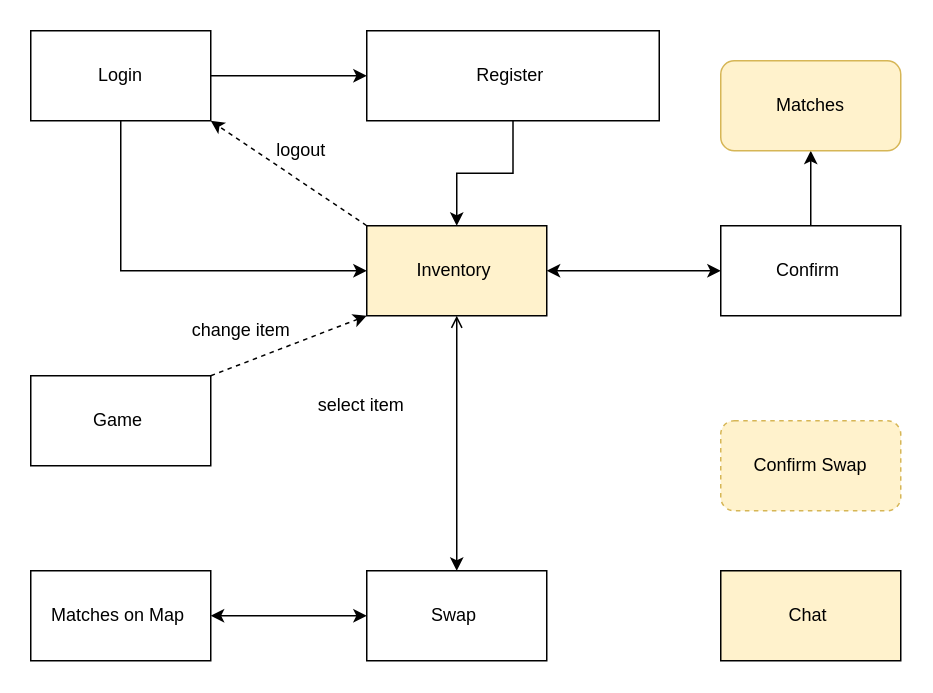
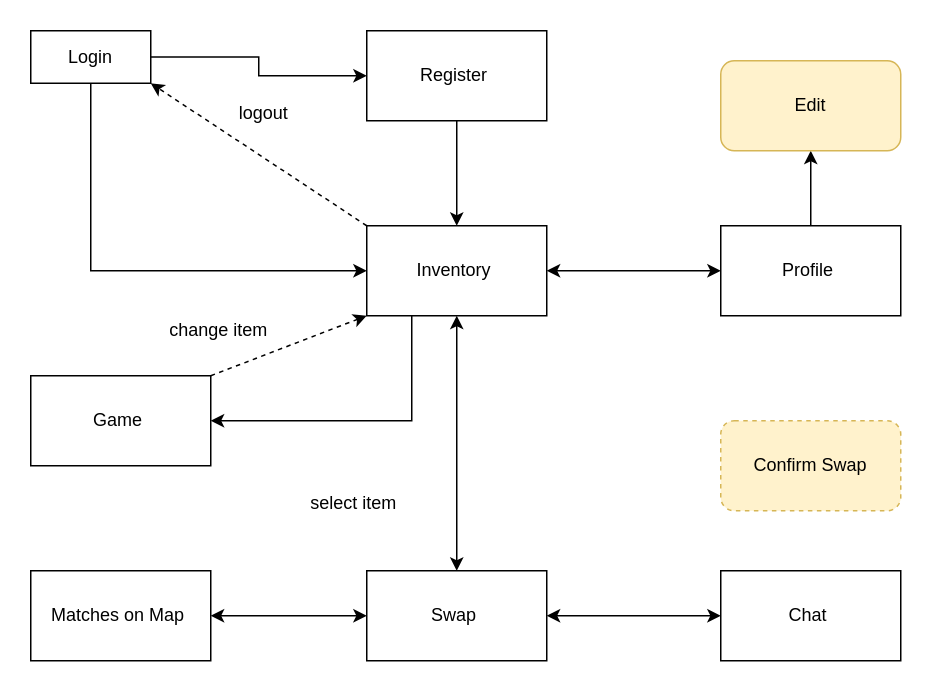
(121, 76) -> (91, 57)
(513, 76) -> (457, 76)
(811, 106) -> (811, 106)
(301, 151) -> (263, 113)
(457, 271) -> (457, 271)
(811, 271) -> (811, 271)
(457, 324) -> (457, 327)
(241, 331) -> (218, 331)
(361, 406) -> (353, 503)
none -> (369, 421)
none -> (634, 616)
(811, 616) -> (811, 616)
